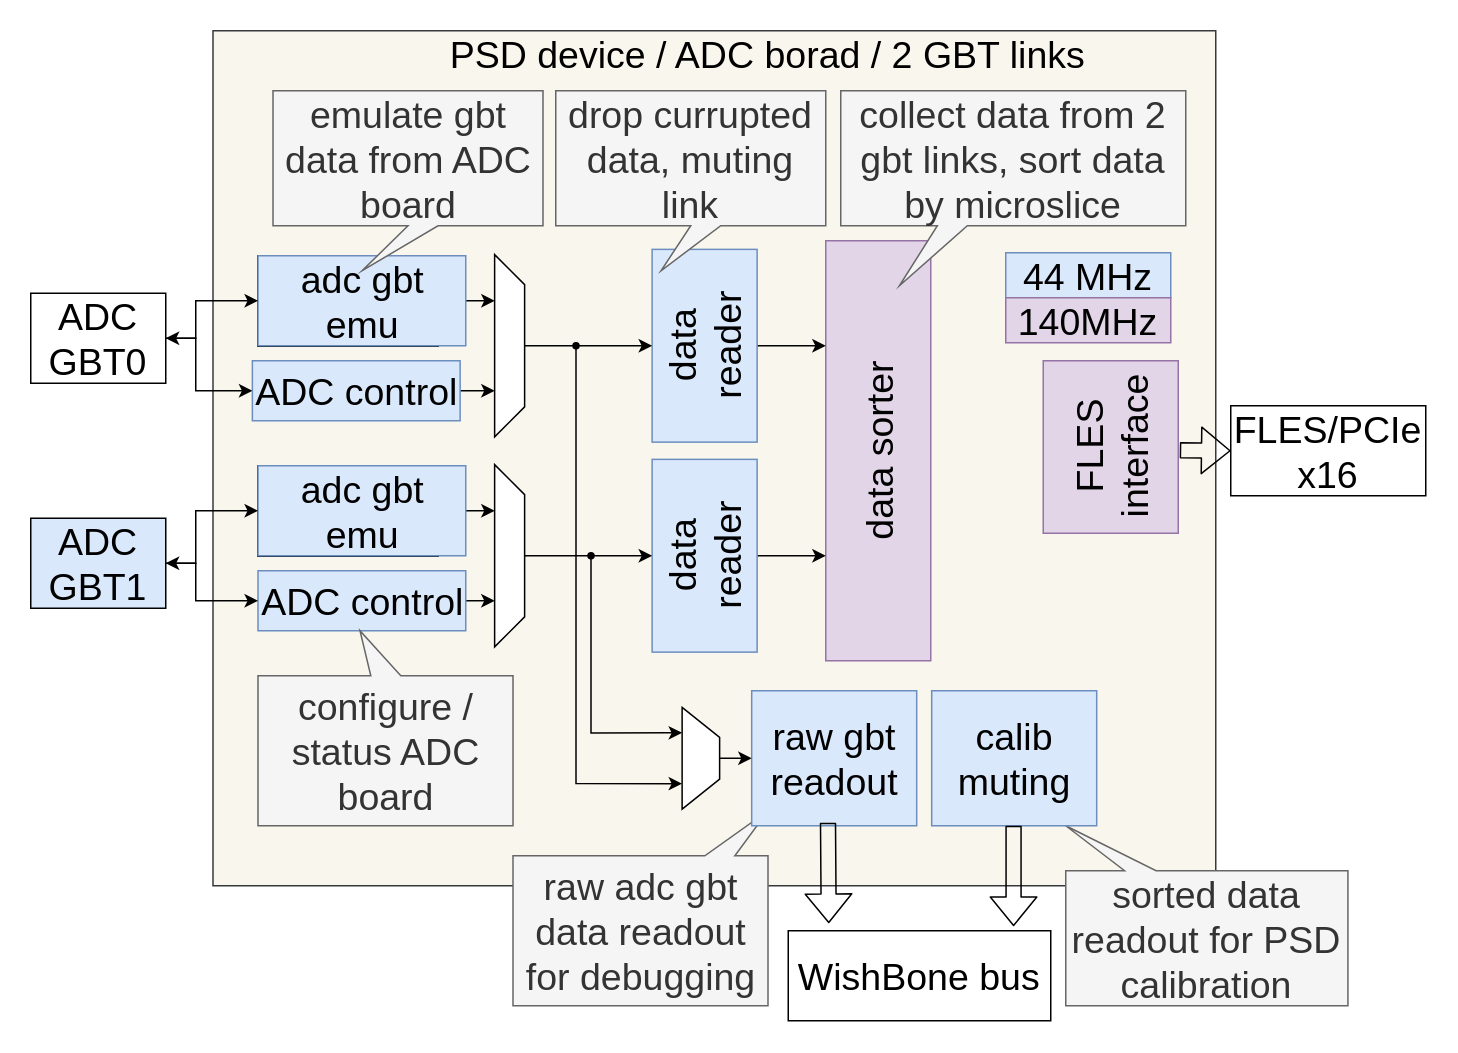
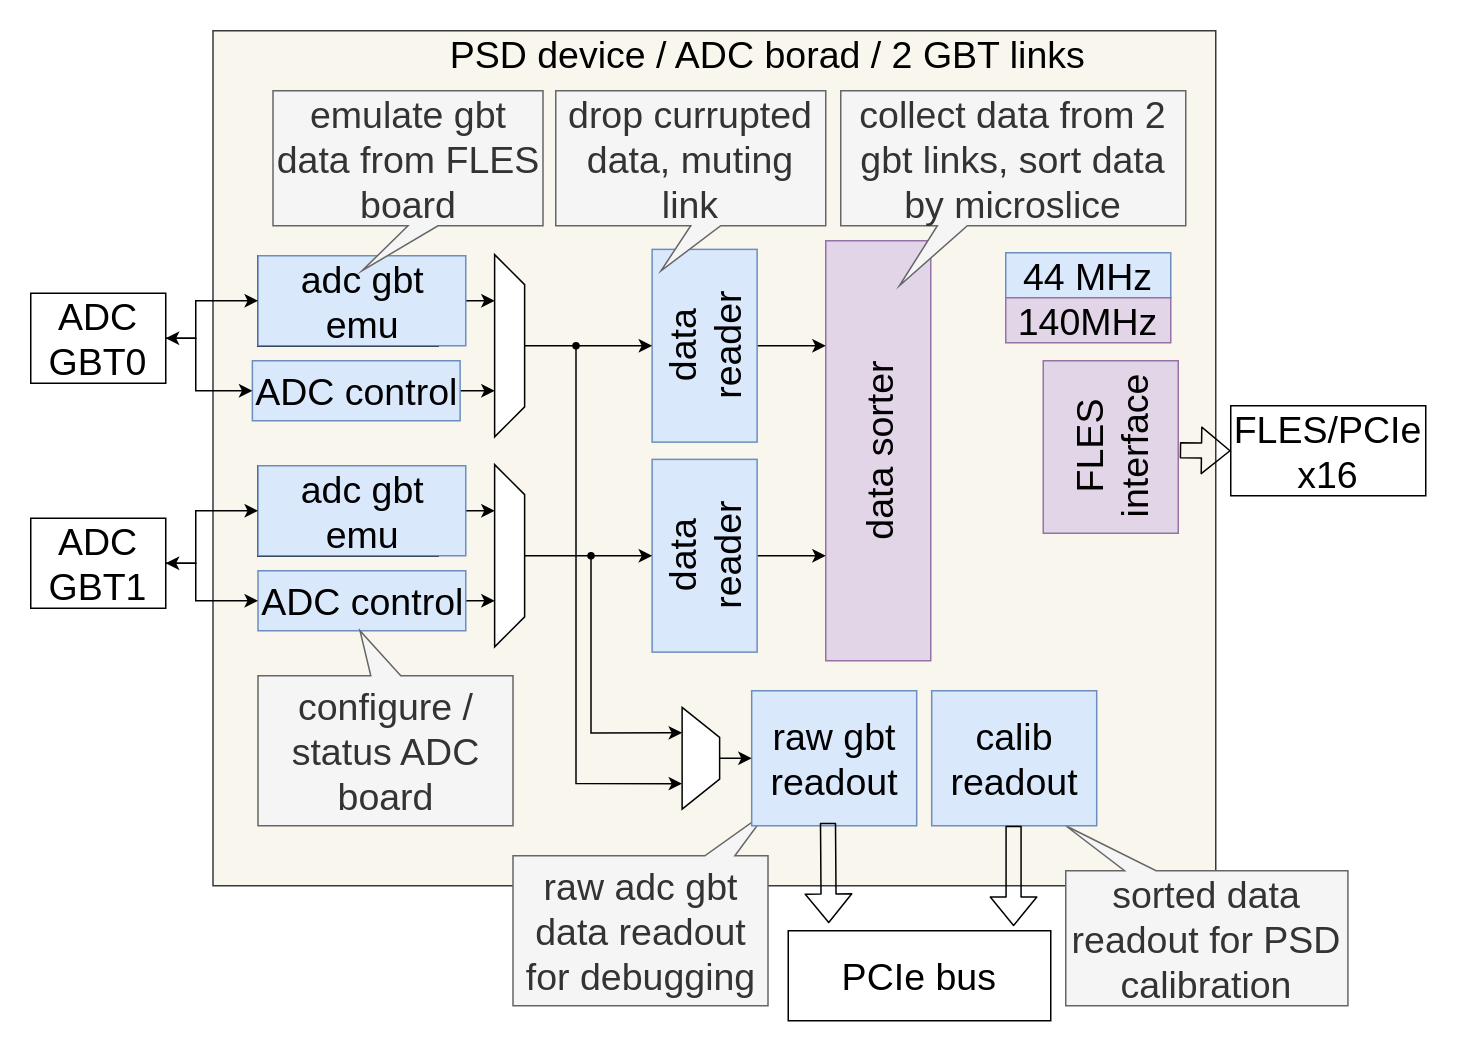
(409, 158) -> (409, 158)
(98, 563) -> (98, 563)
(1015, 758) -> (1015, 758)
(920, 976) -> (920, 976)
